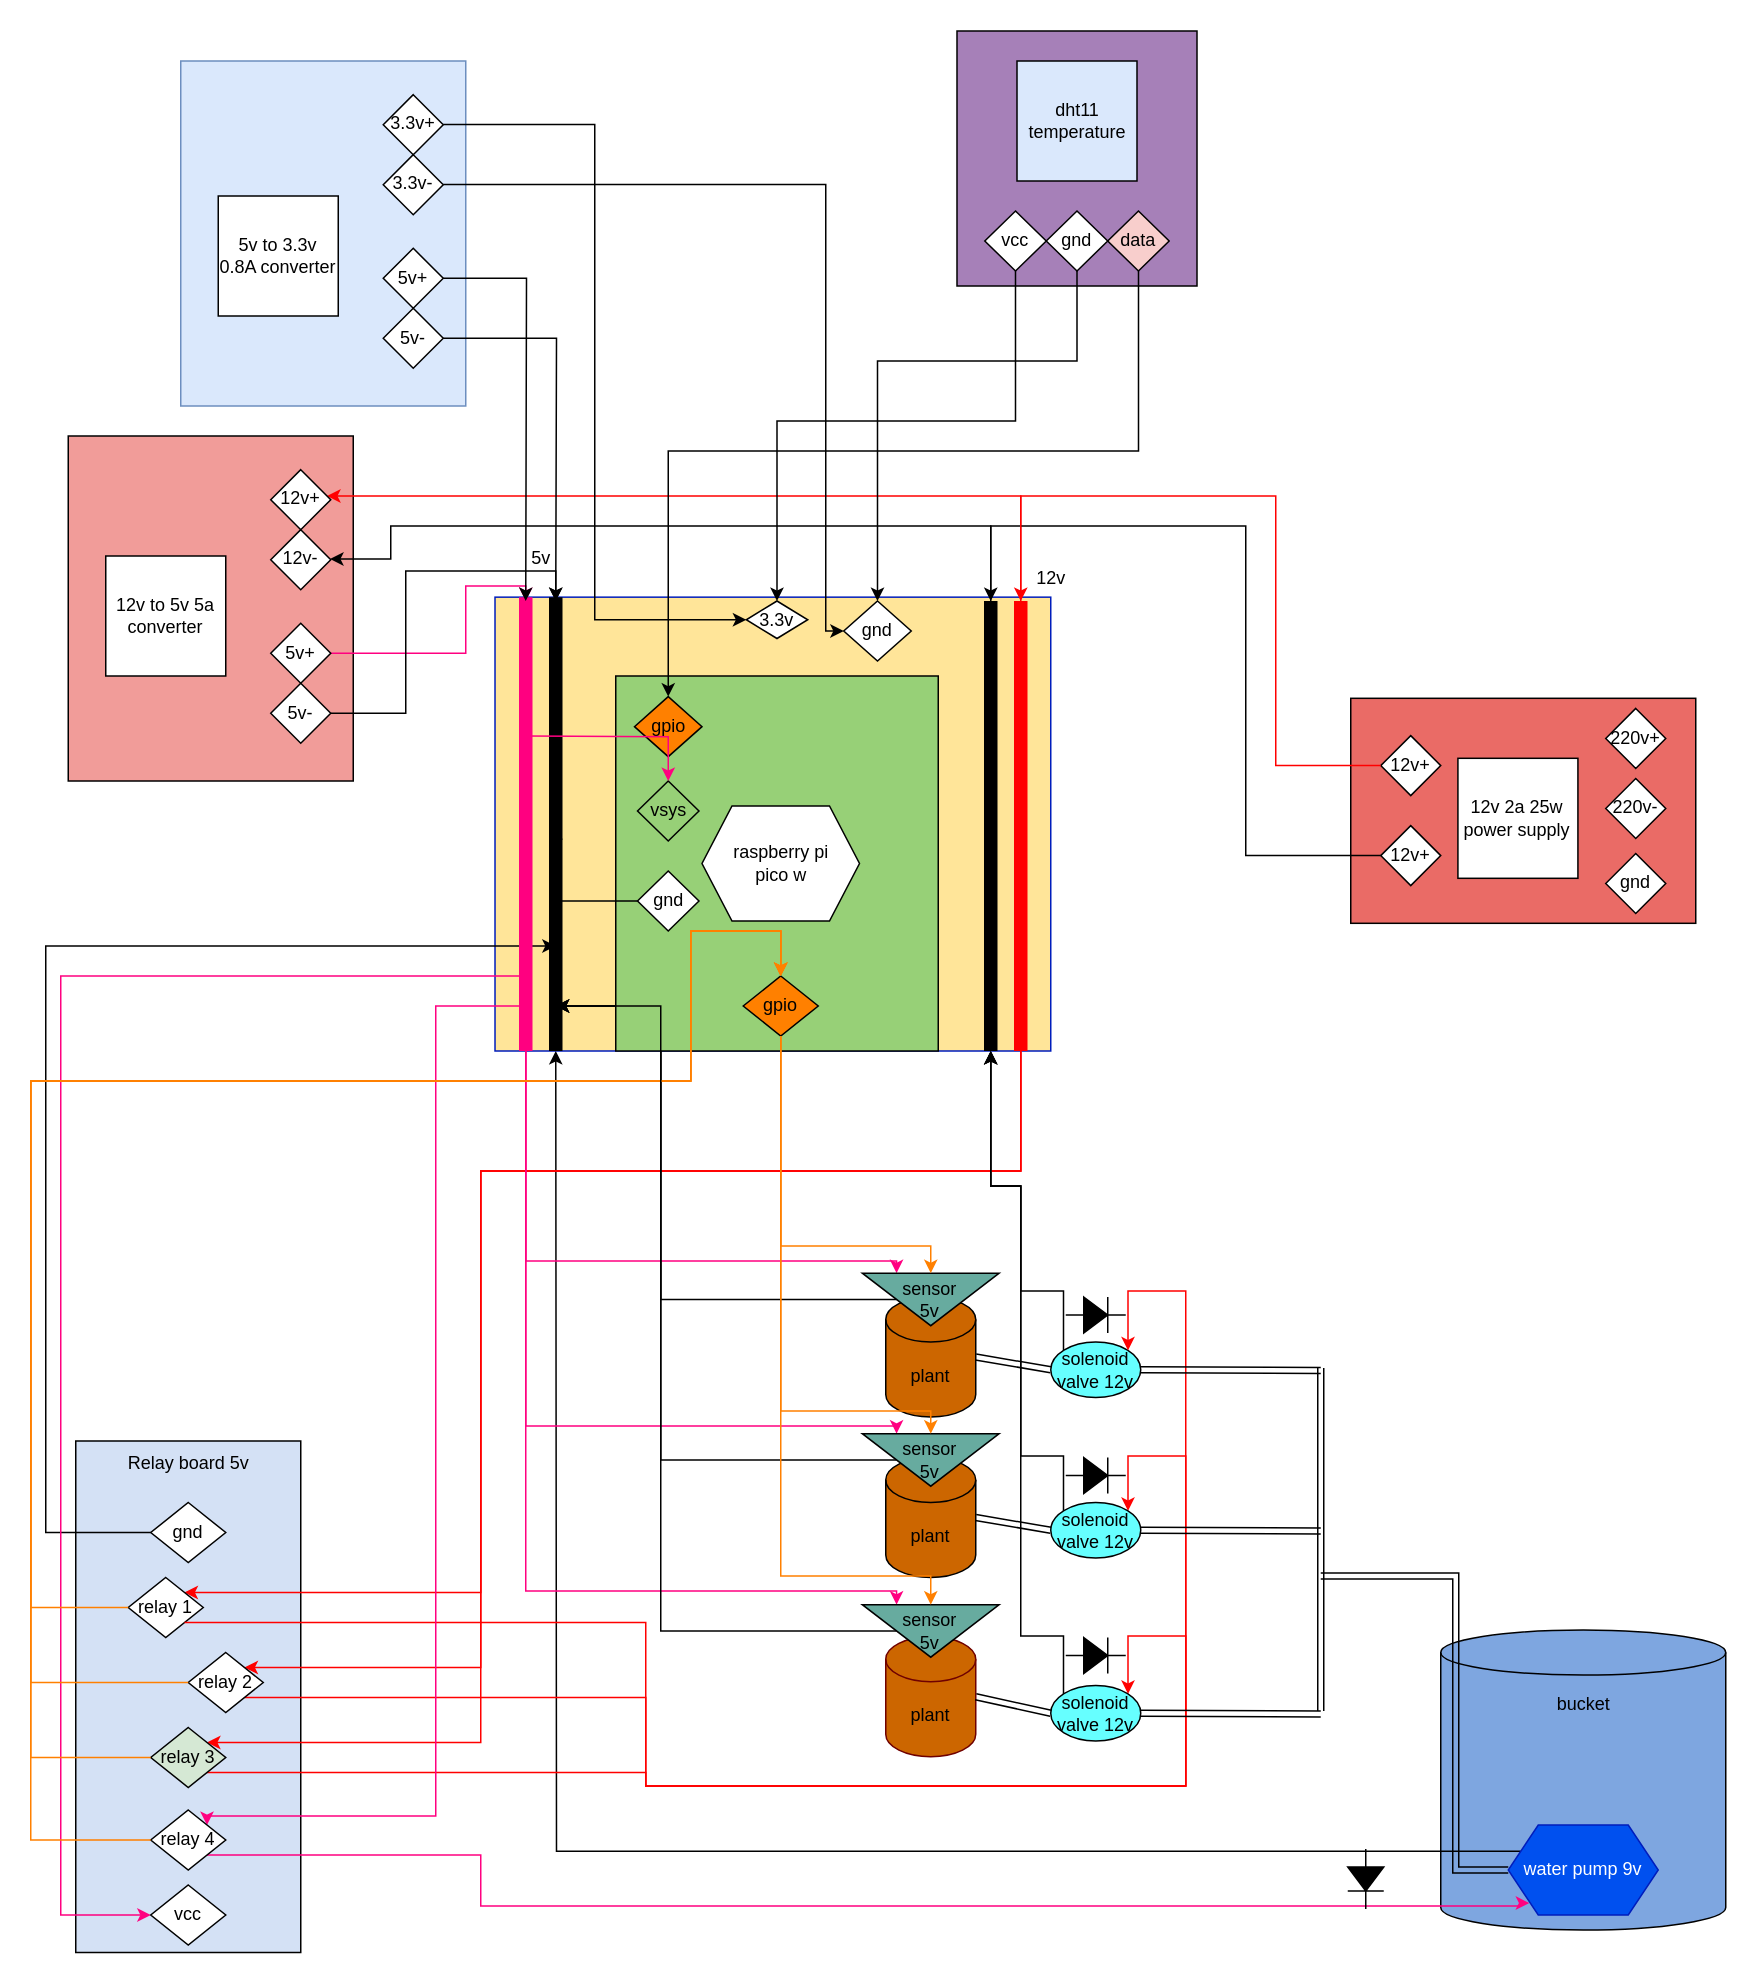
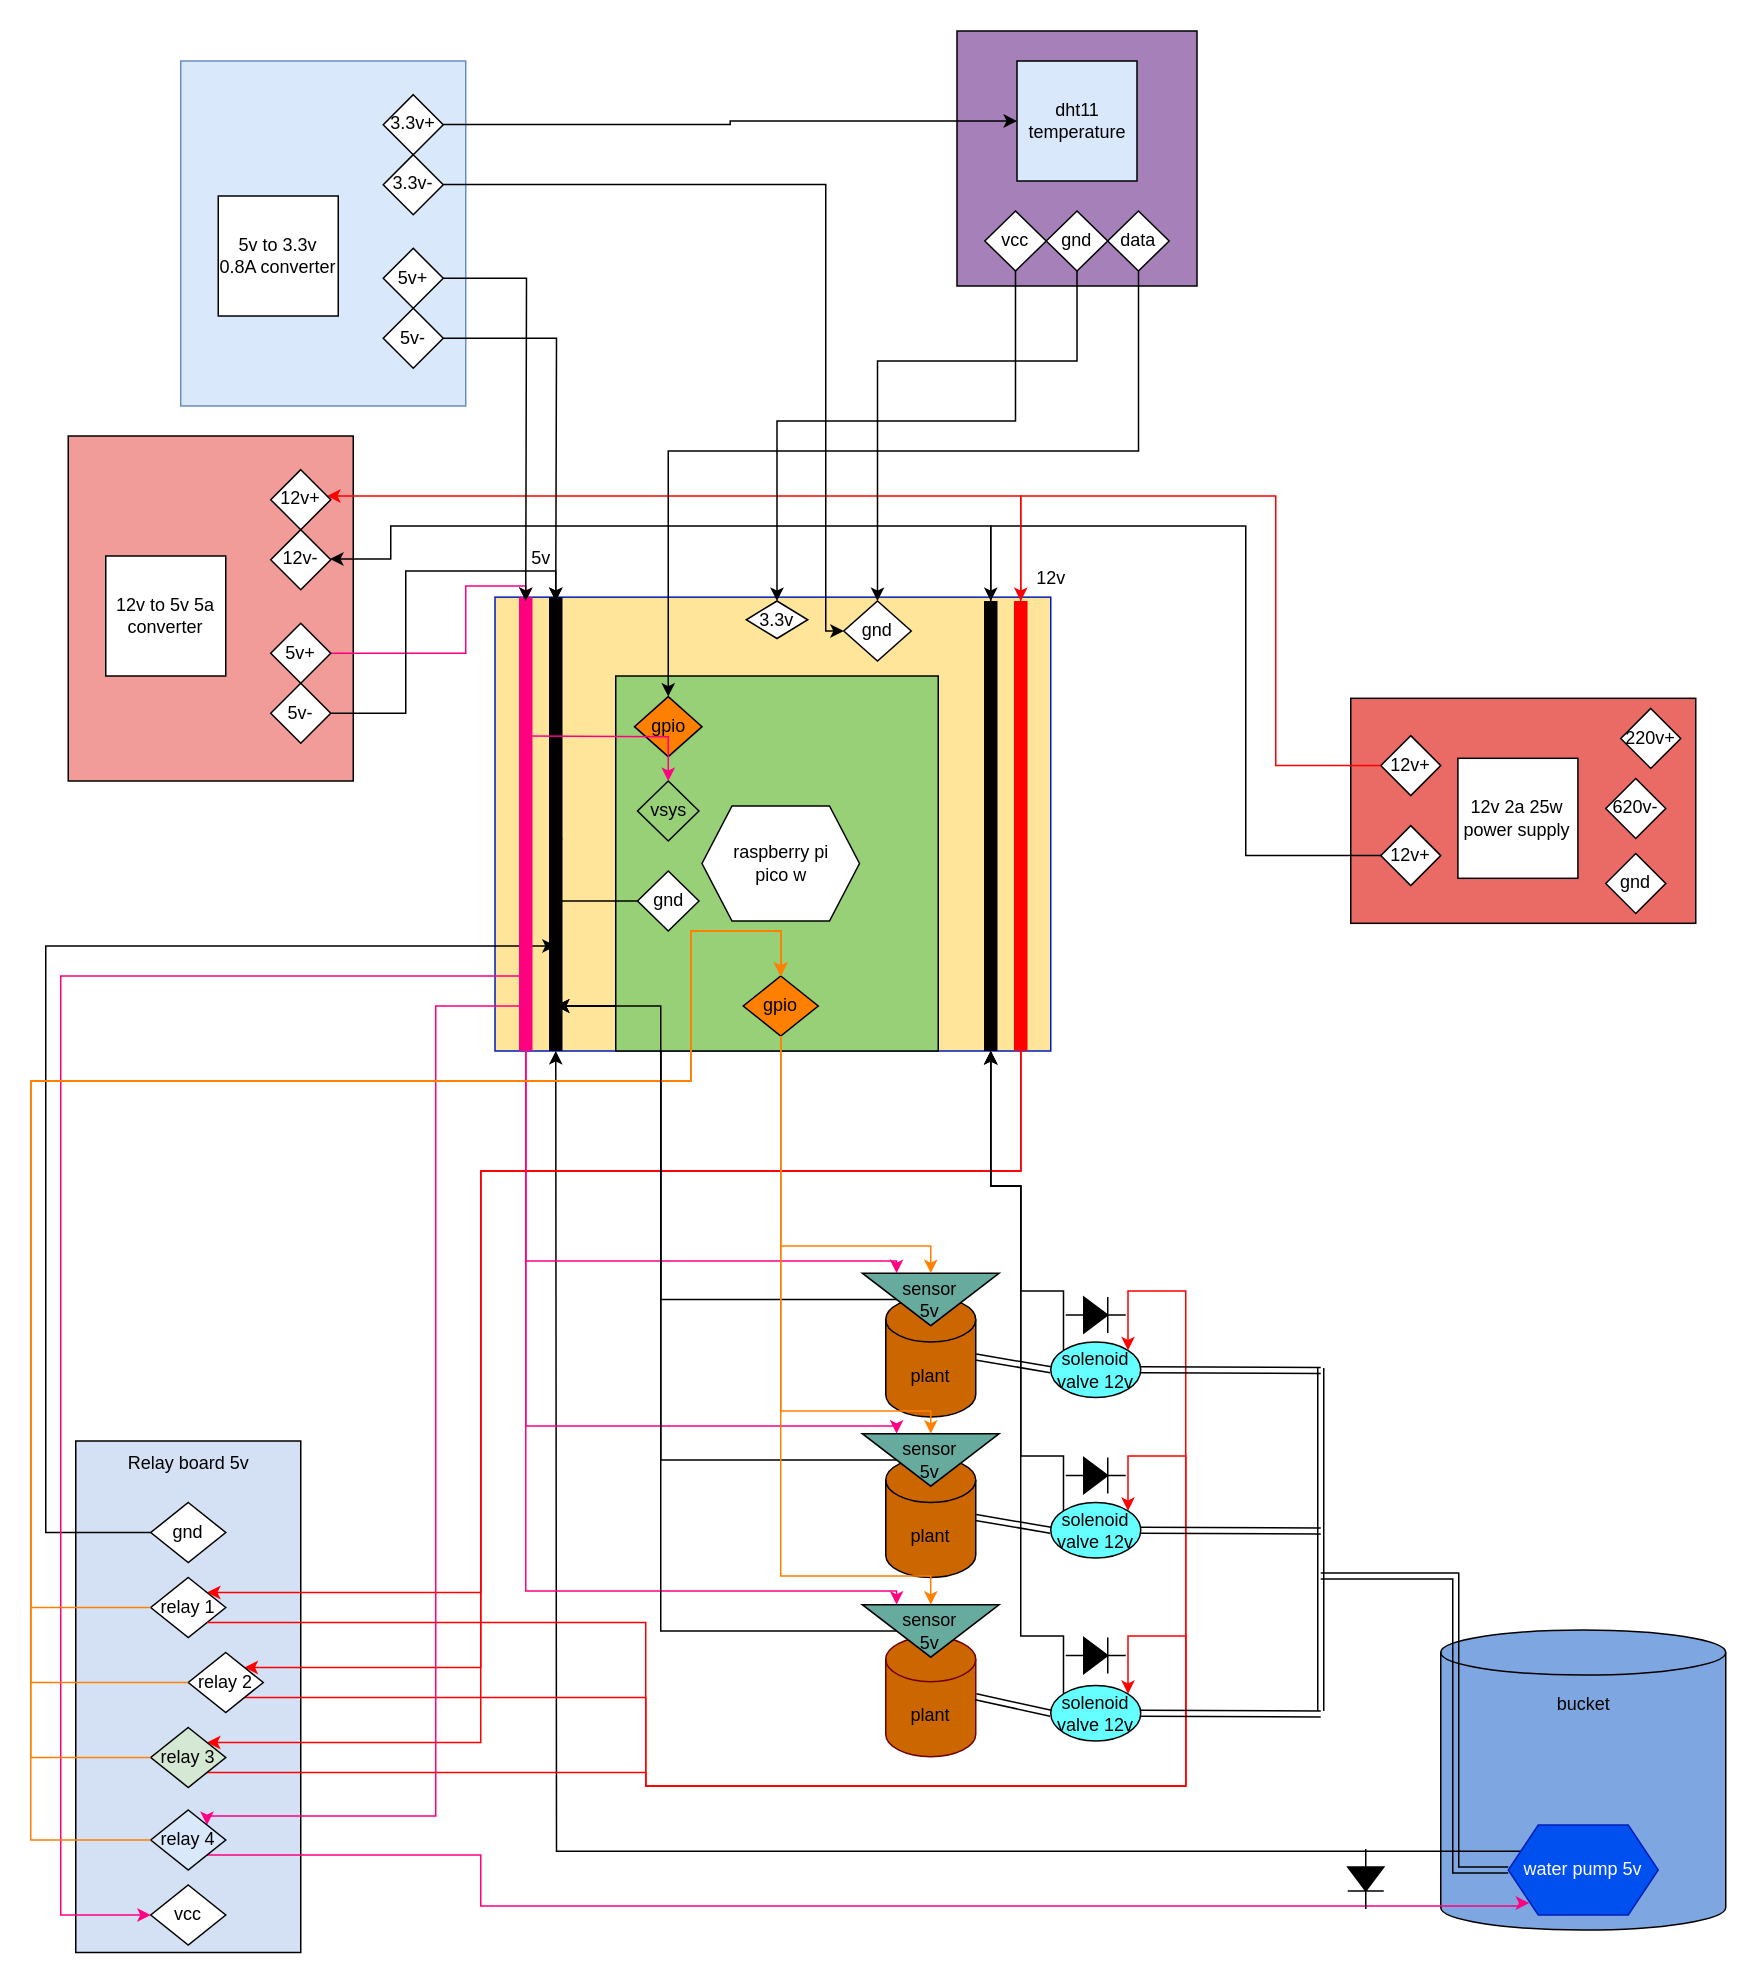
(1138, 241) -> (1138, 241)
(595, 440) -> (798, 121)
(1636, 738) -> (1651, 738)
(1636, 808) -> (1636, 808)
(166, 1607) -> (188, 1607)
(188, 1840) -> (188, 1840)
(1583, 1870) -> (1583, 1870)
